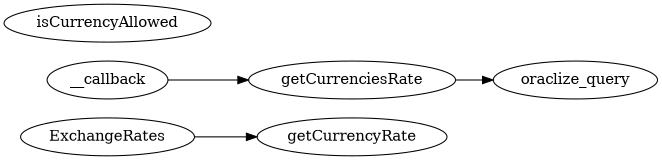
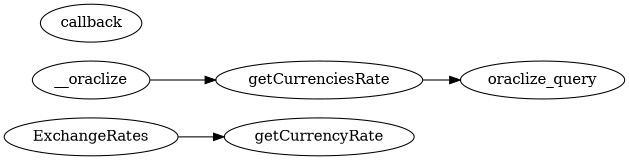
(108, 23) -> (91, 23)
(108, 80) -> (91, 80)
